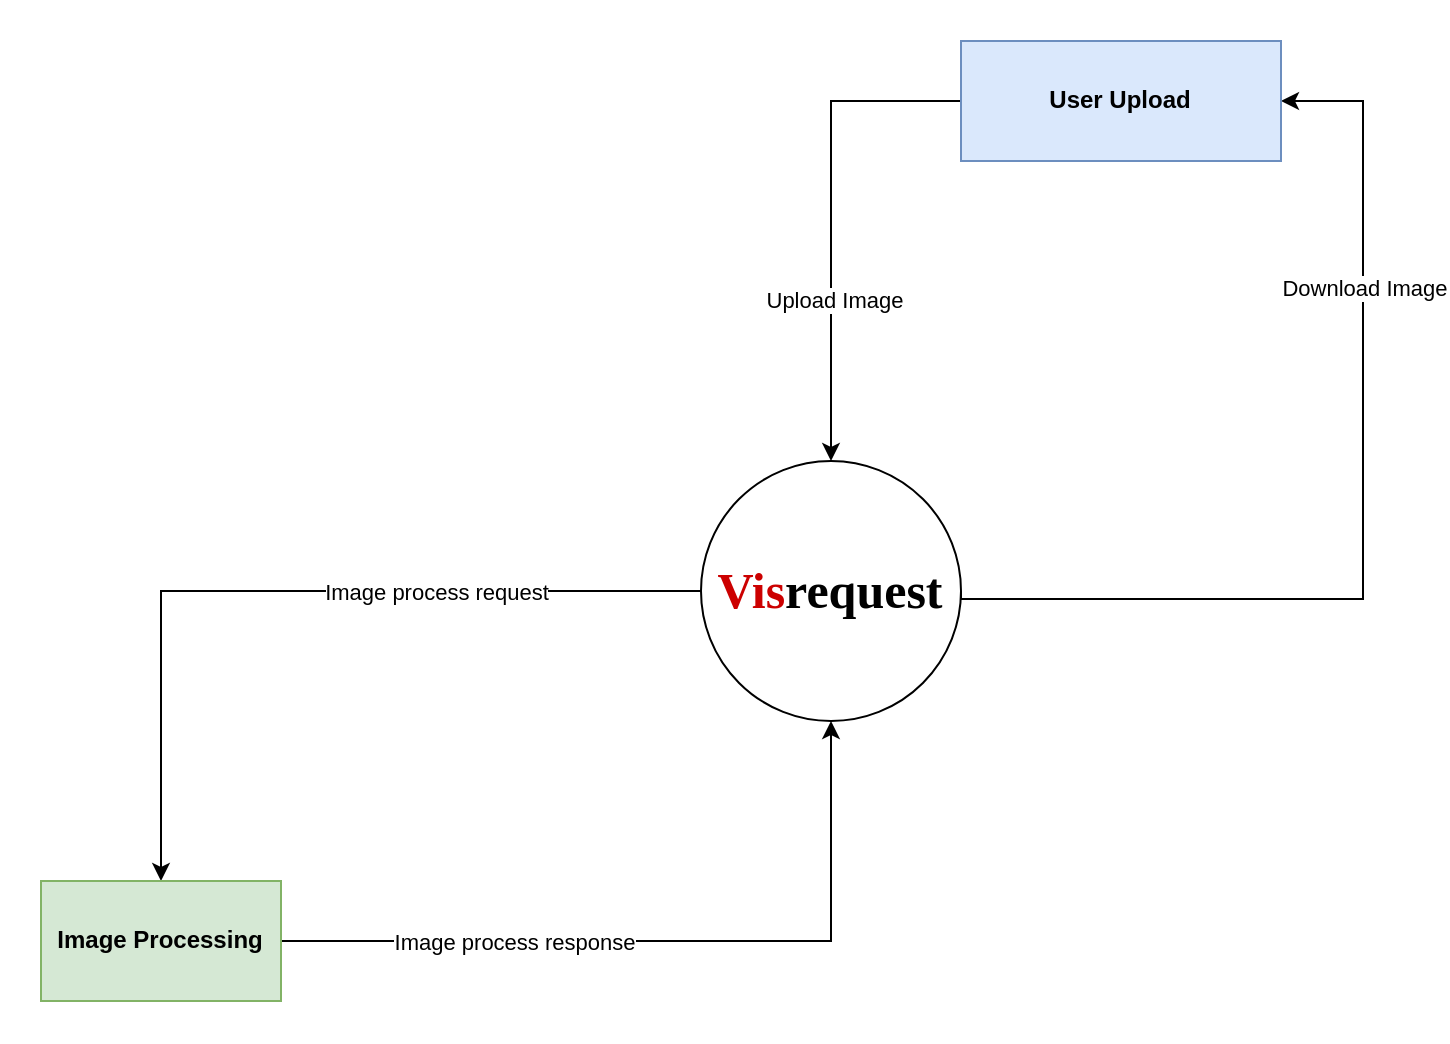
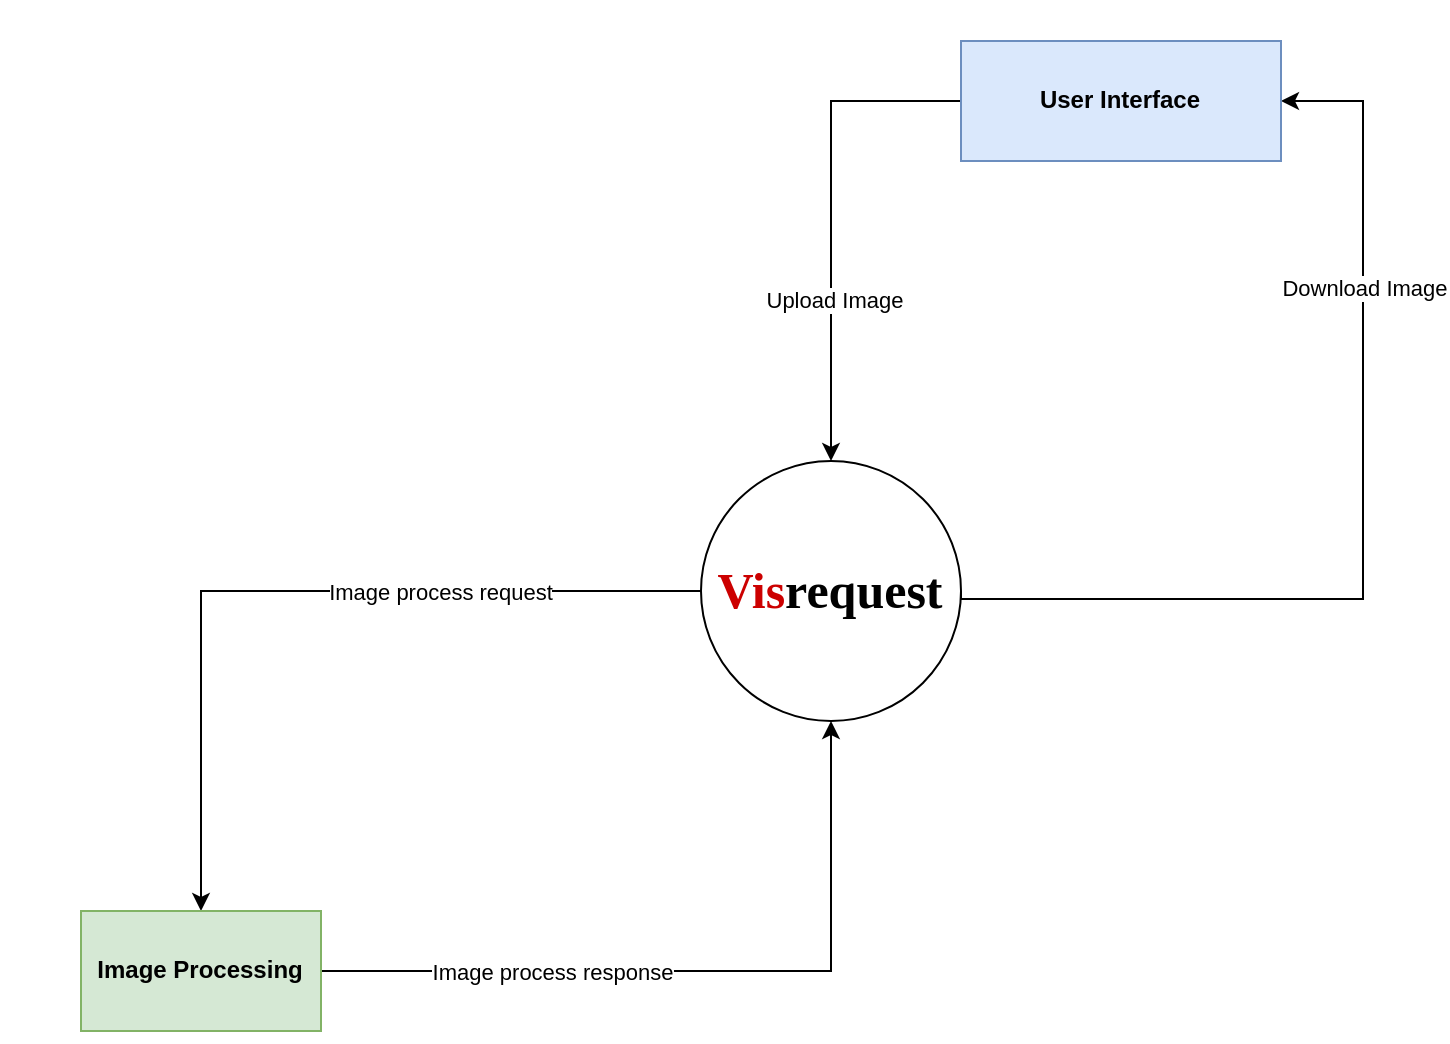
(1121, 101) -> (1121, 101)
(161, 941) -> (201, 971)
